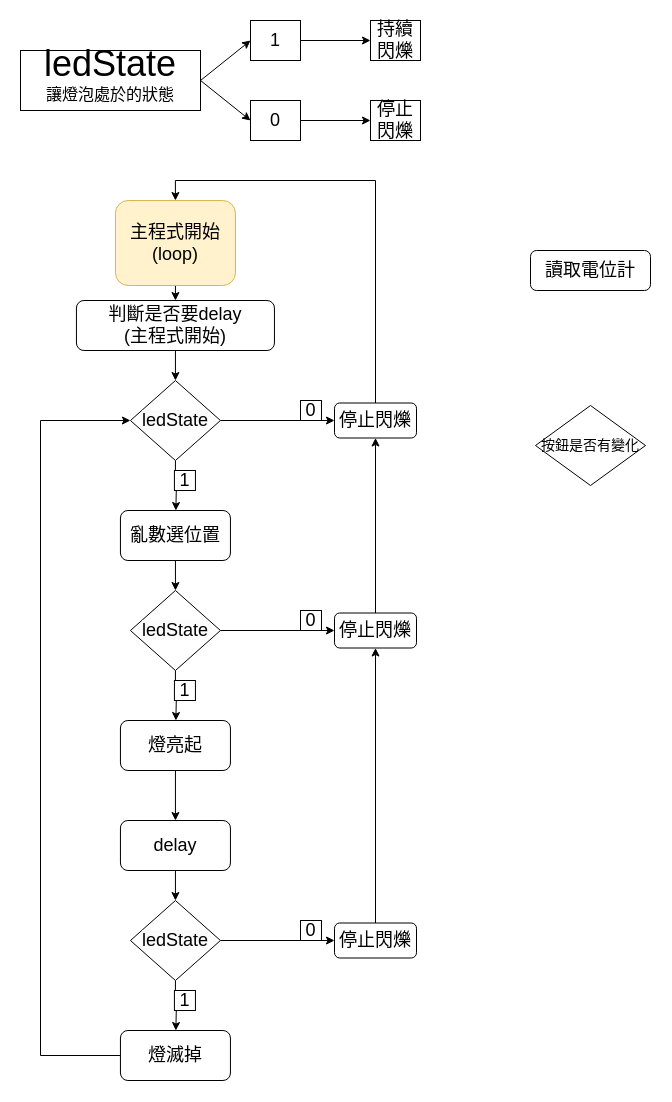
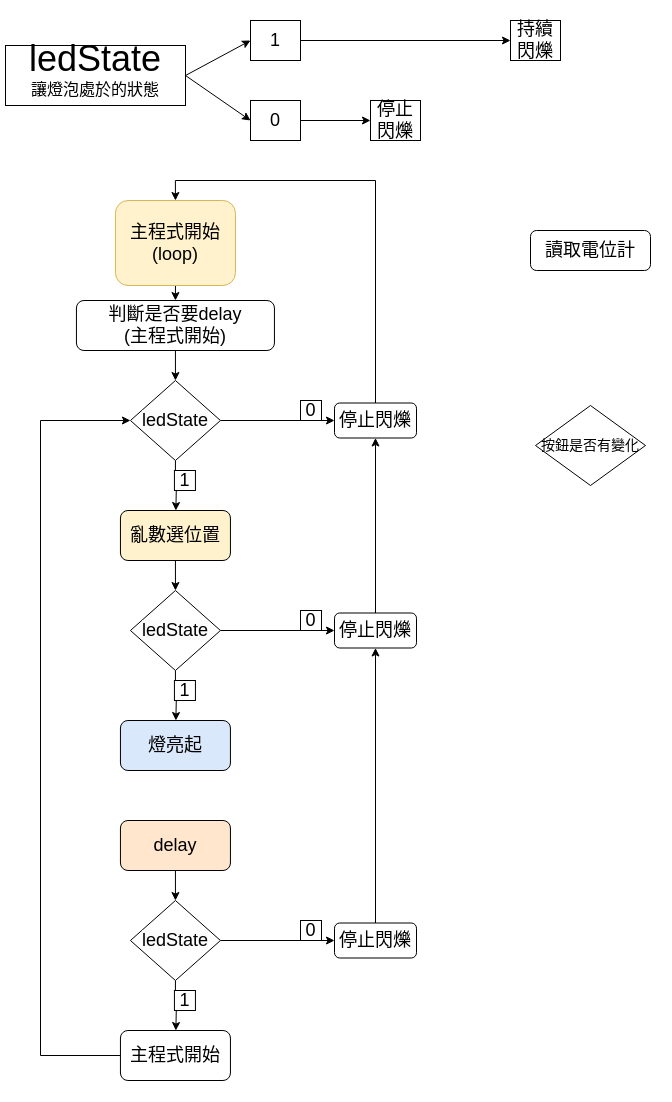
(396, 41) -> (536, 41)
(111, 81) -> (96, 76)
(591, 271) -> (591, 251)
(175, 536) -> (175, 536)
(175, 746) -> (175, 746)
(175, 792) -> none
(175, 846) -> (175, 846)
(176, 1056) -> (176, 1056)
